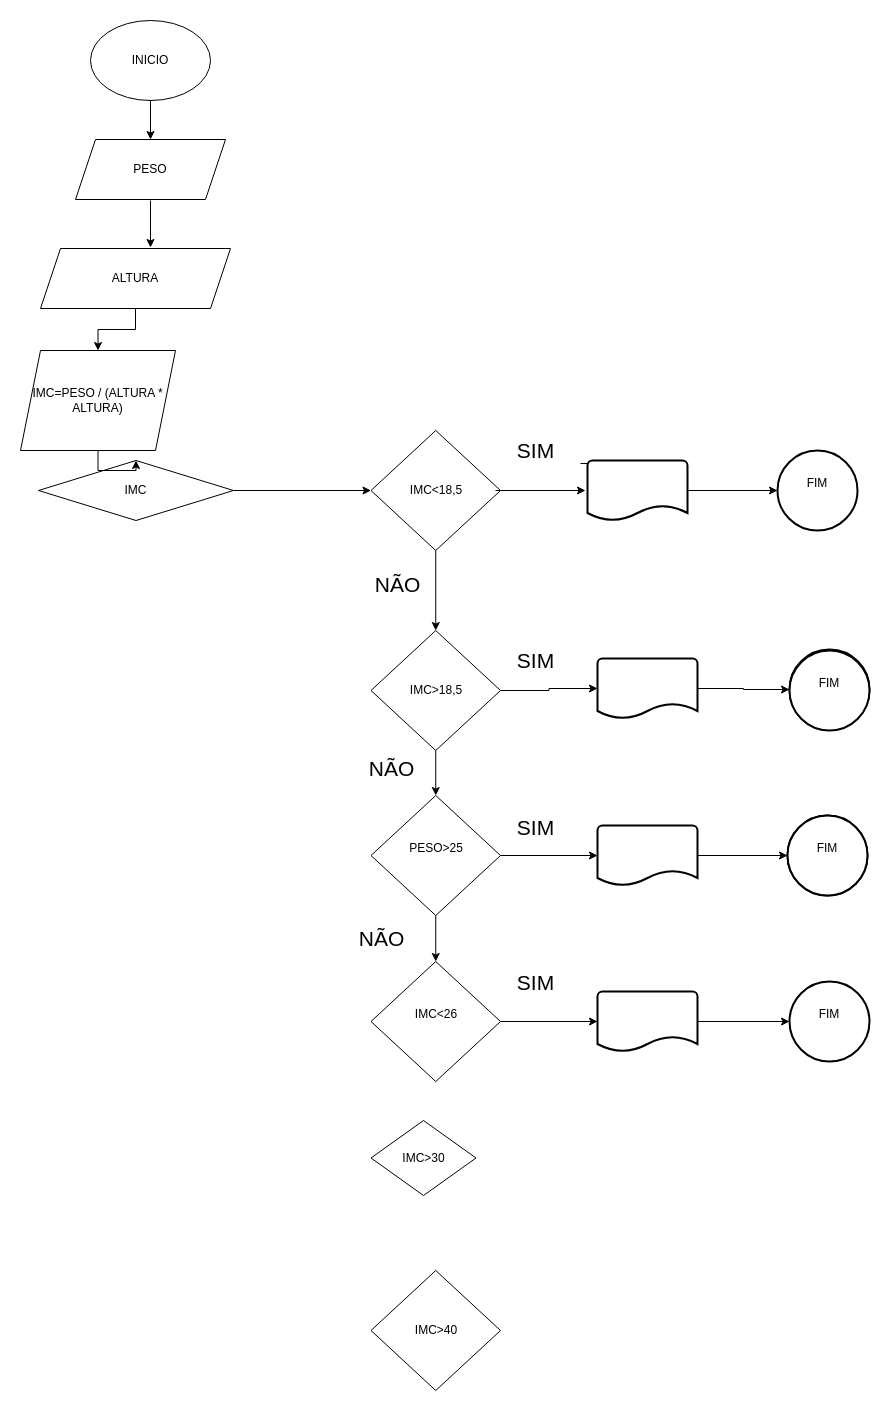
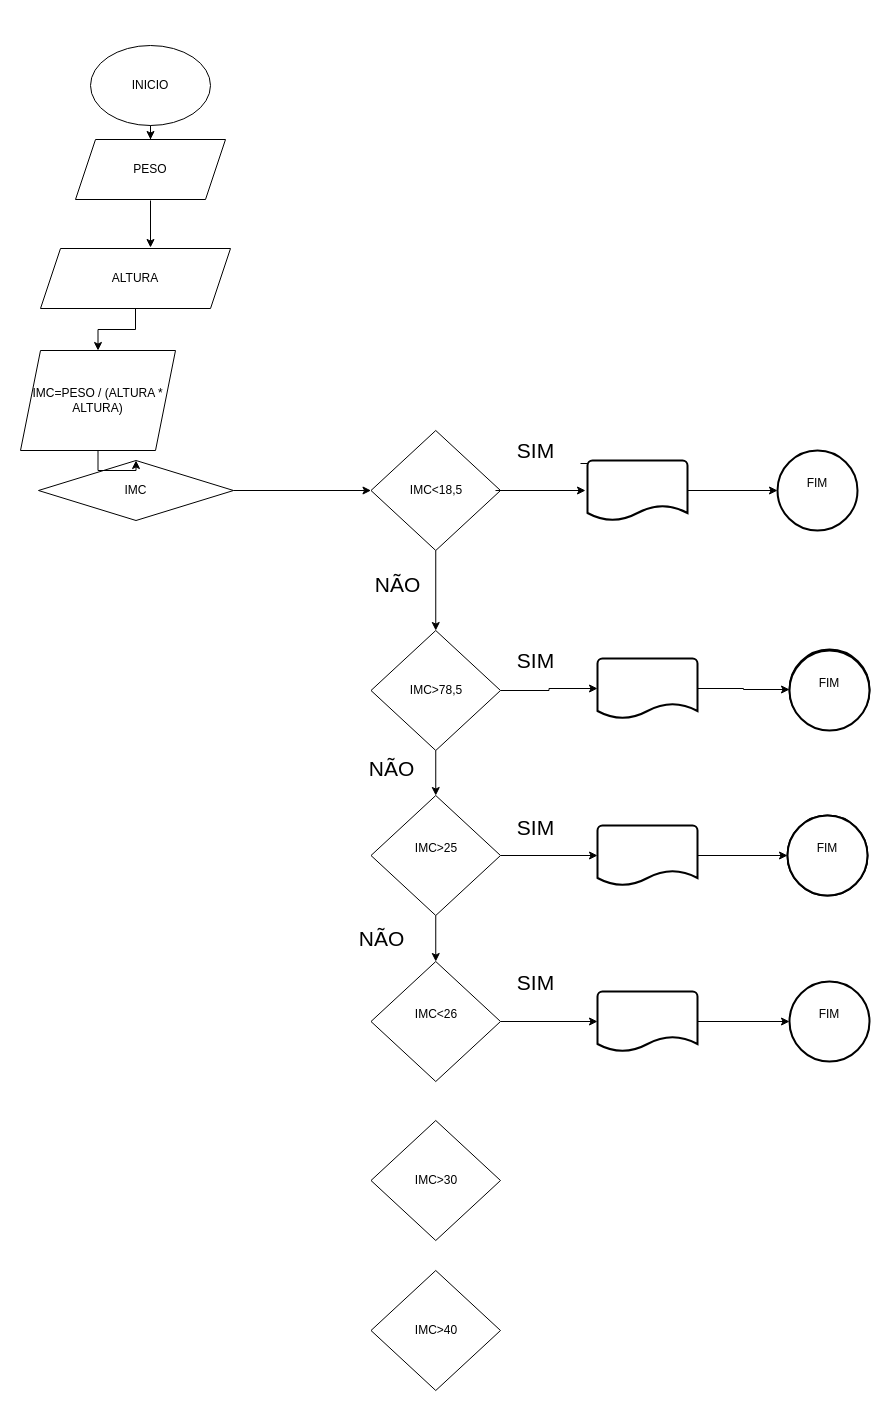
(151, 61) -> (151, 86)
(437, 691) -> (437, 691)
(437, 856) -> (437, 856)
(424, 1158) -> (436, 1181)
